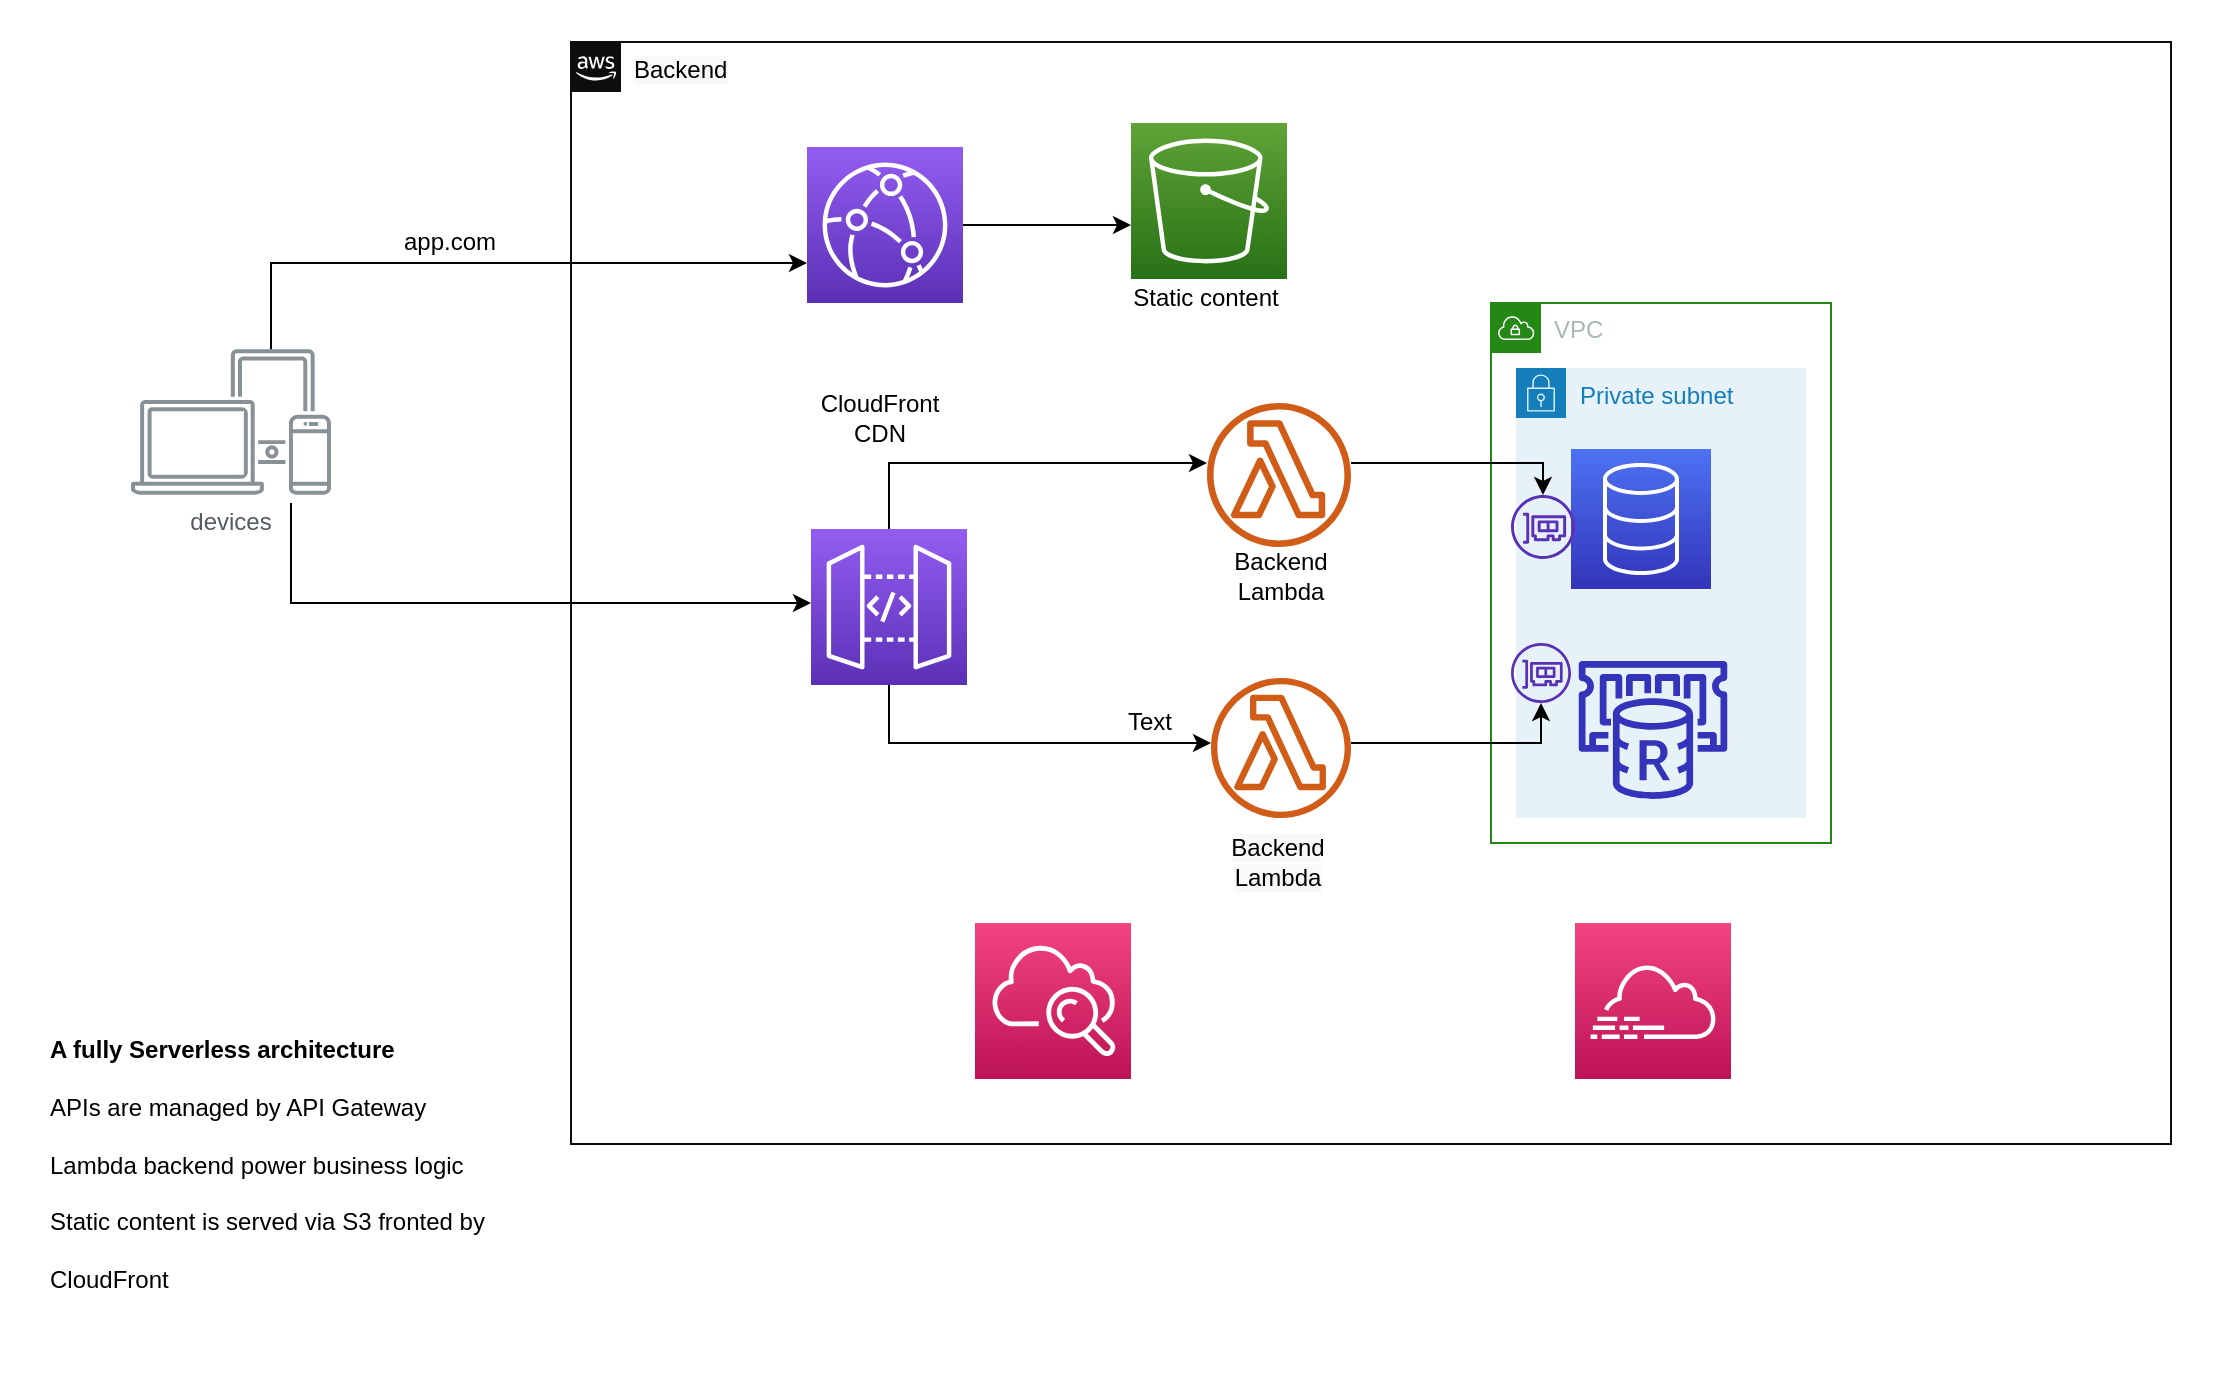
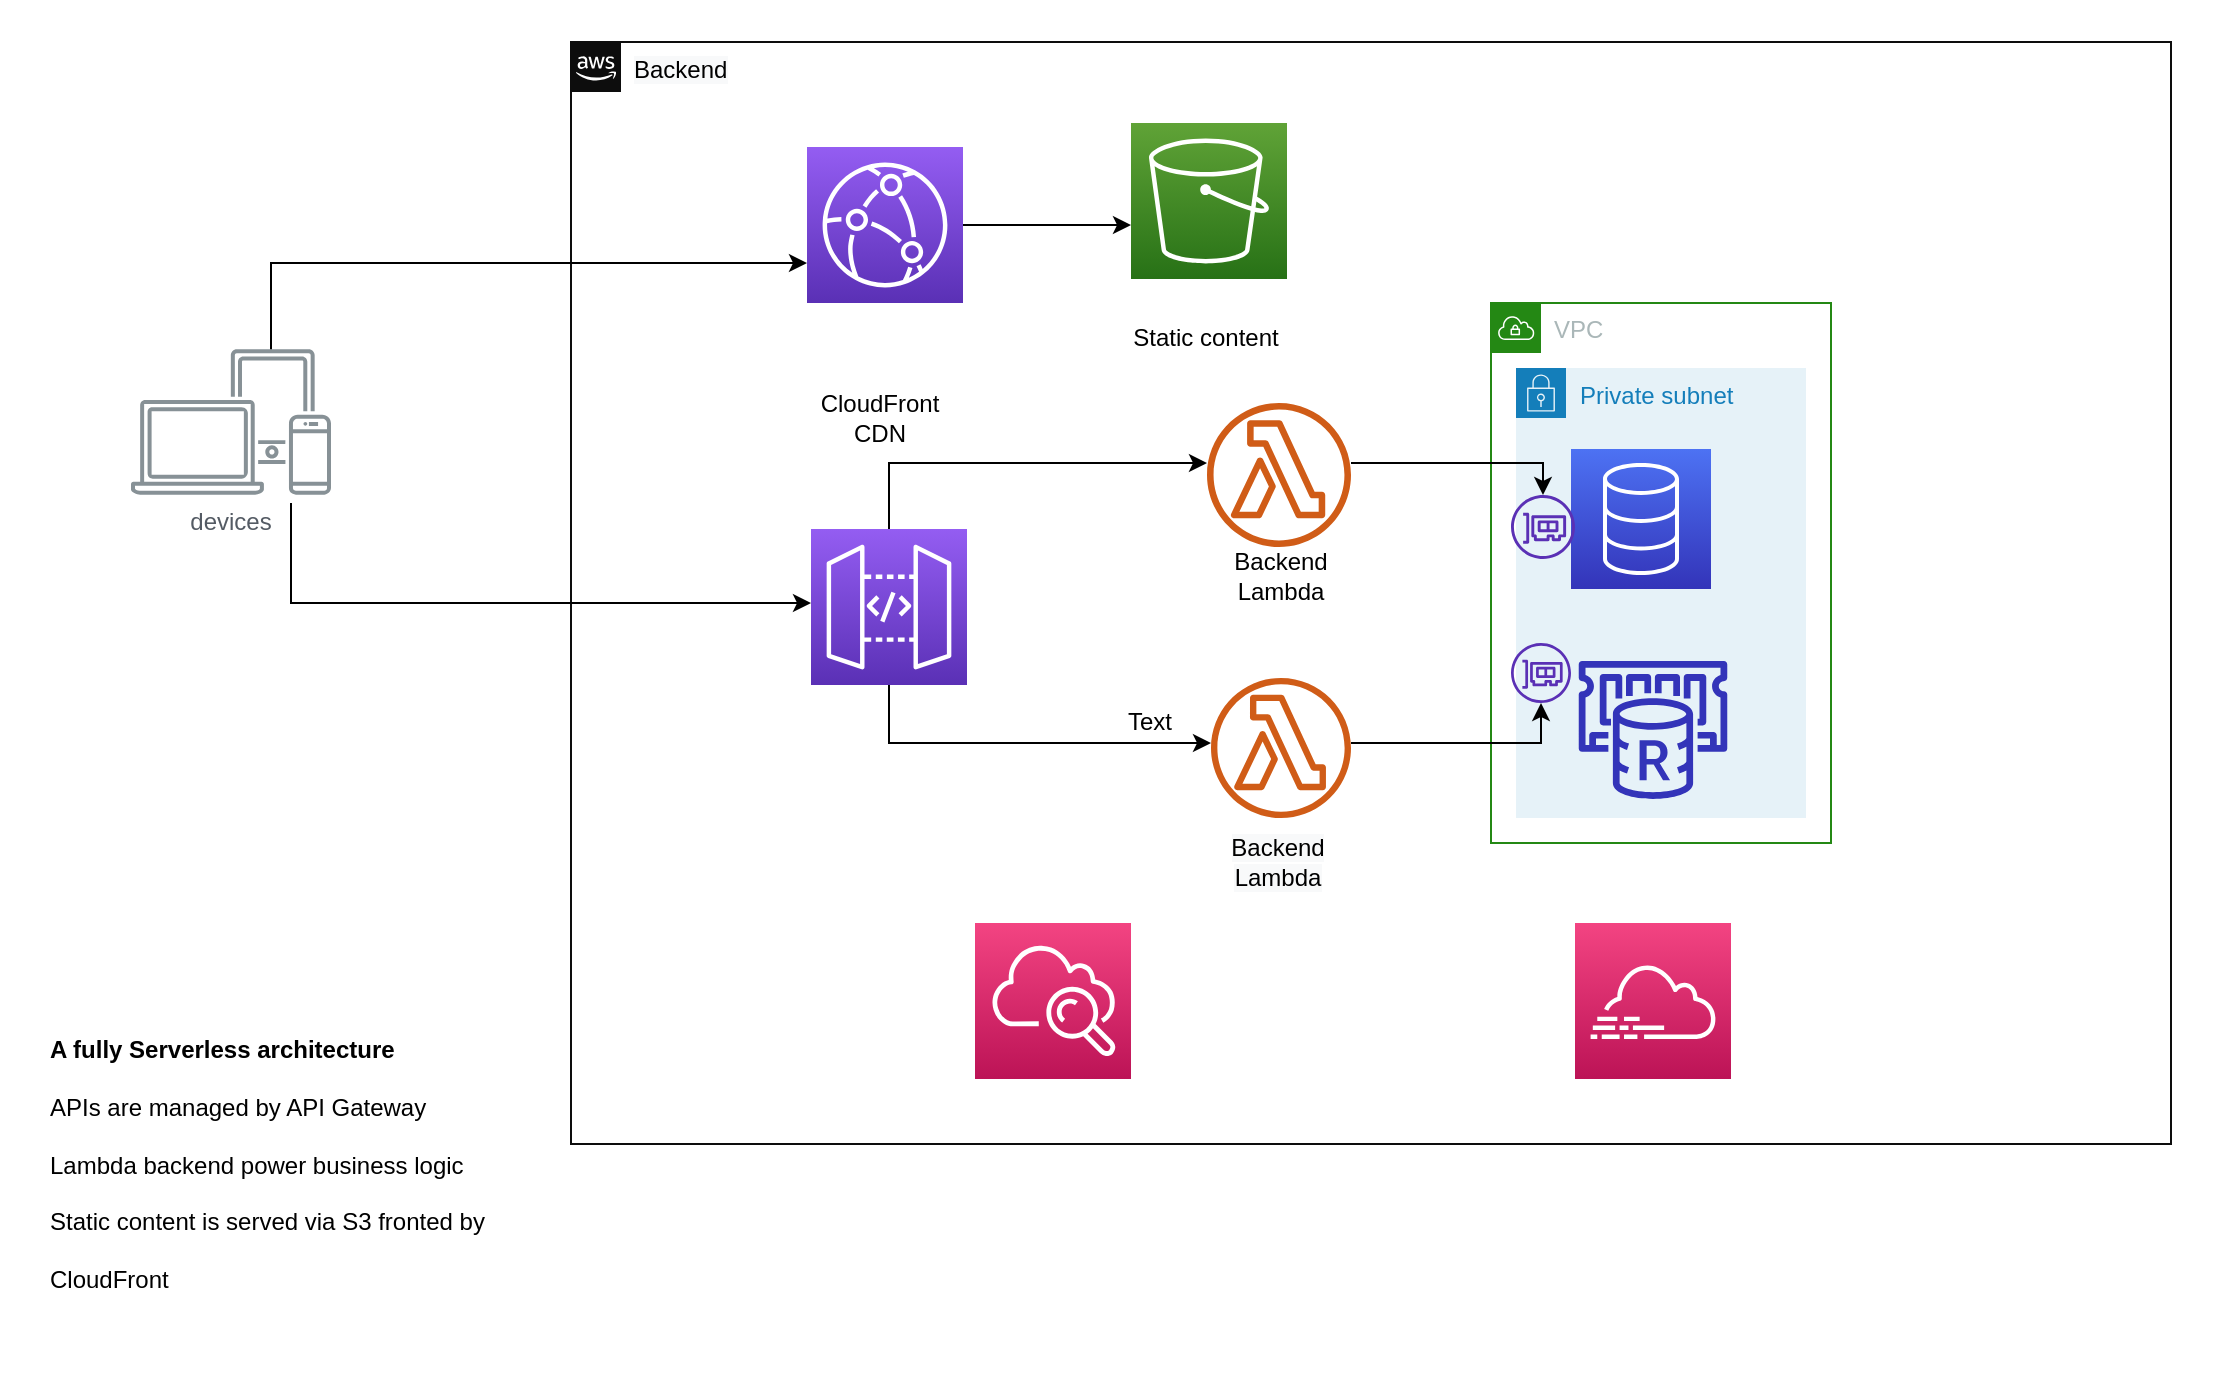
(451, 243) -> none
(1207, 299) -> (1207, 339)
